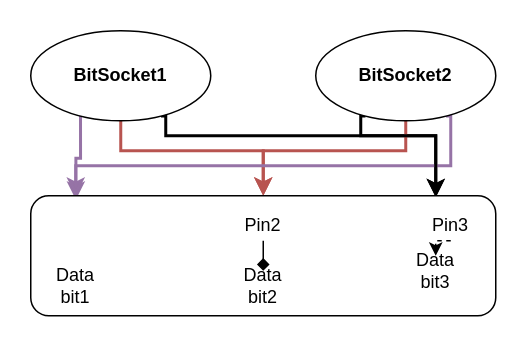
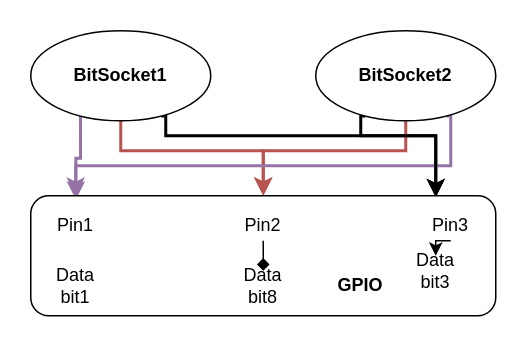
none -> (76, 226)
(440, 241) -> (440, 241)
(263, 286) -> (263, 286)
none -> (361, 286)
